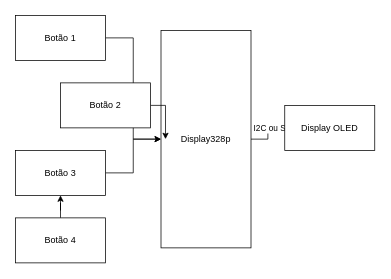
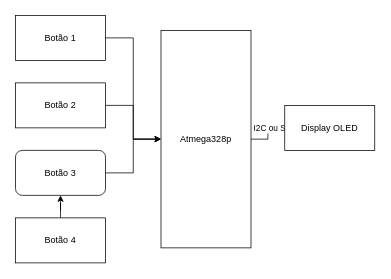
(105, 105) -> (60, 105)
(206, 139) -> (206, 139)
(60, 173) -> (60, 173)
